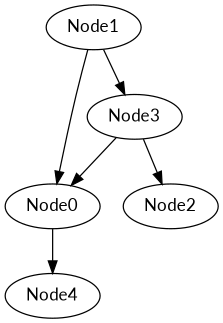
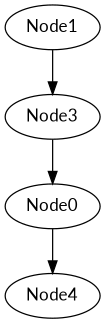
(73, 110) -> none
(171, 206) -> none
